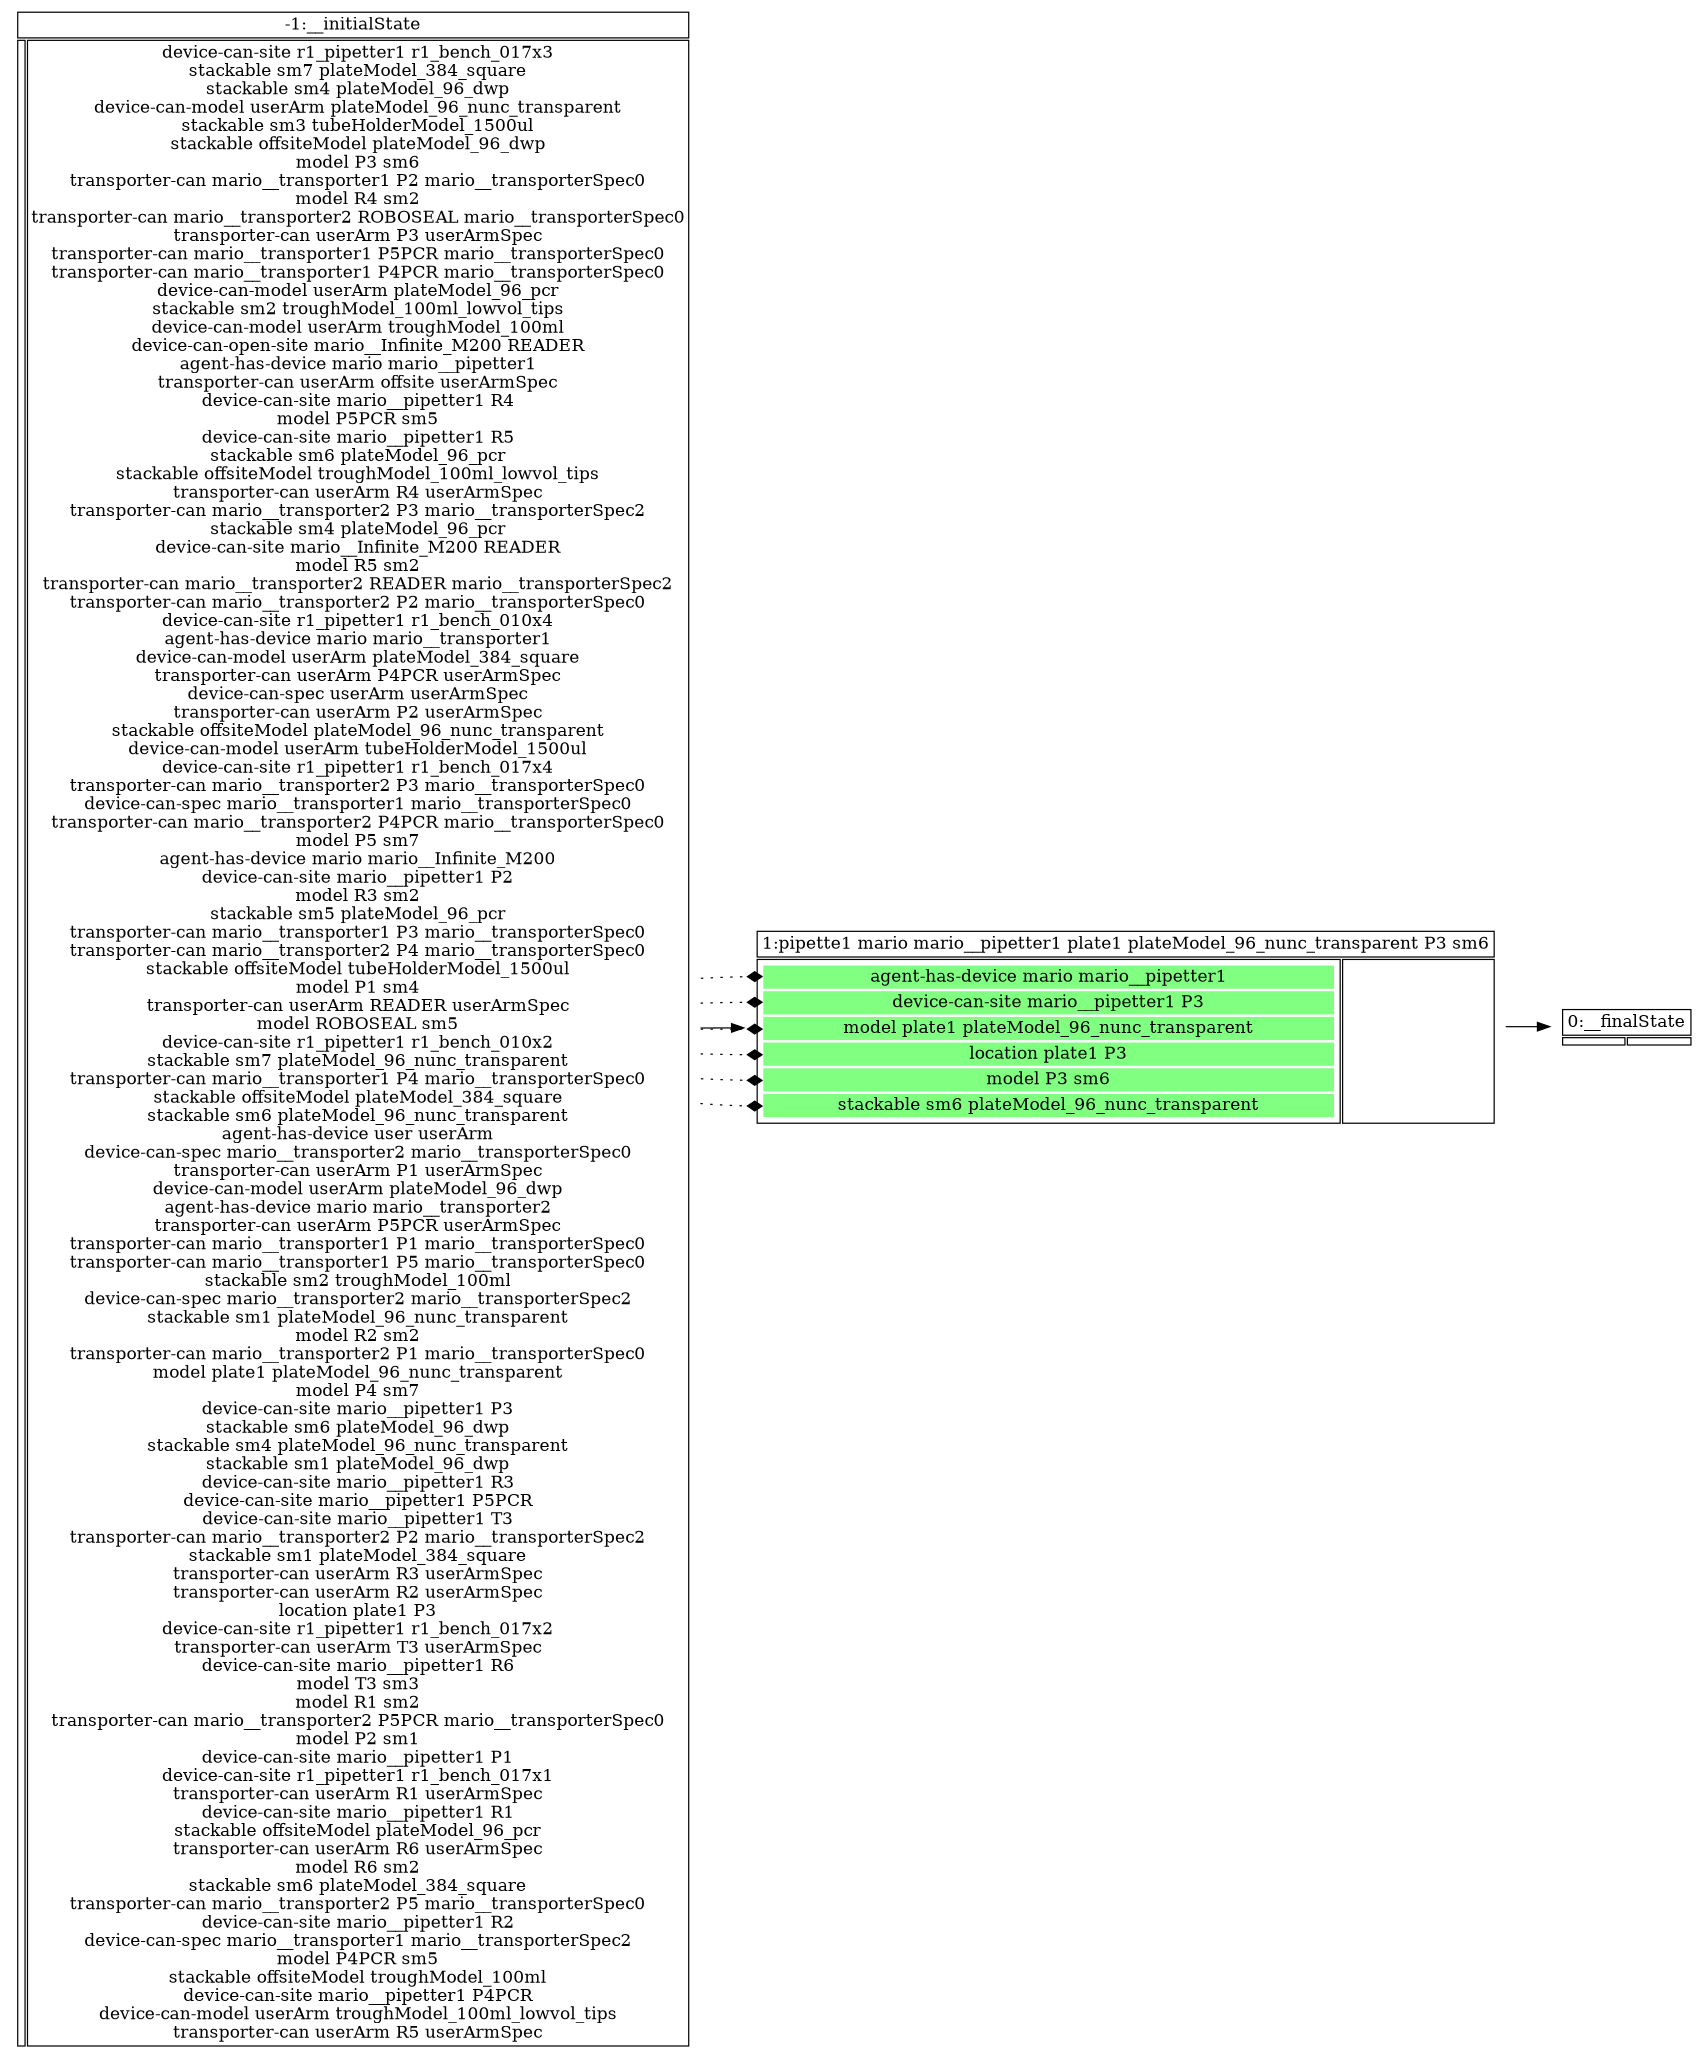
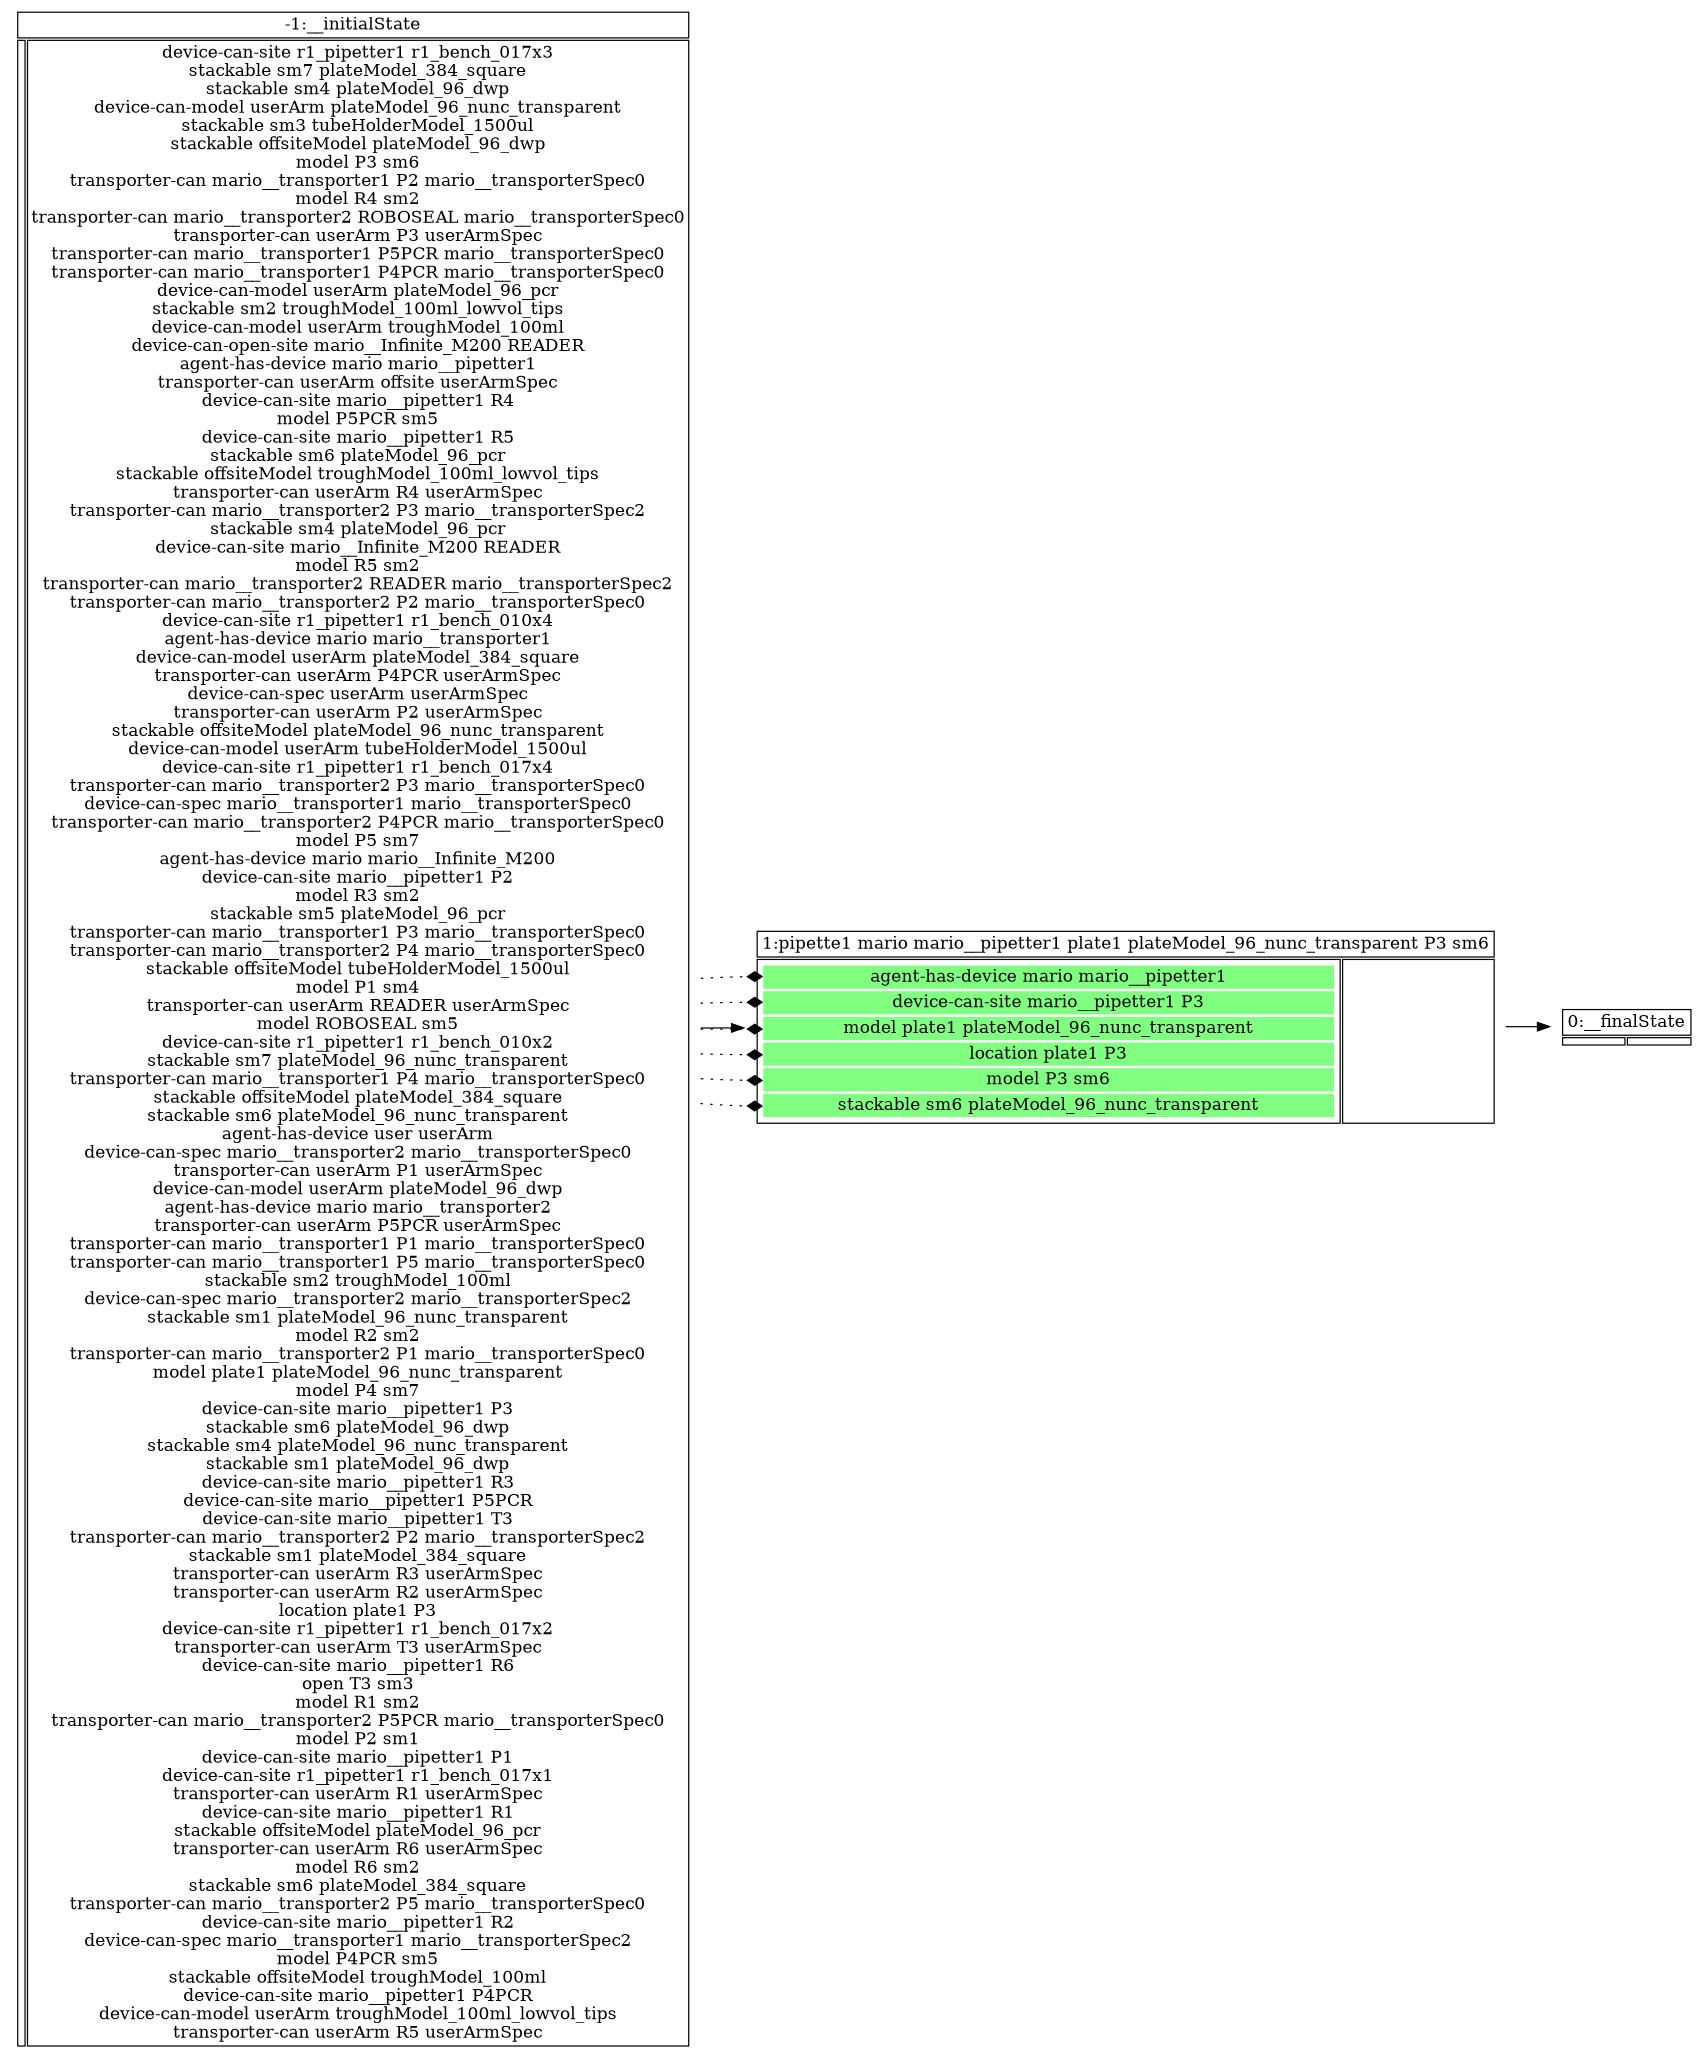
(358, 1684) -> (358, 1684)
